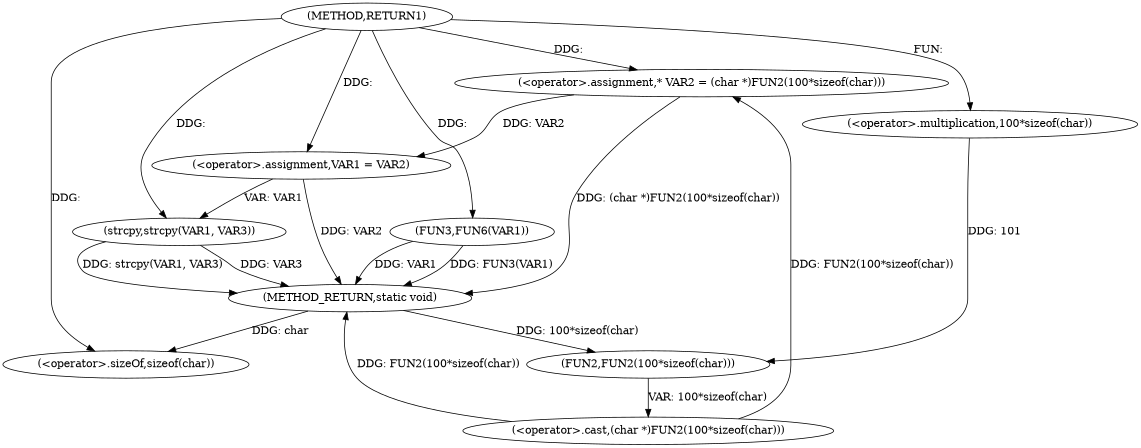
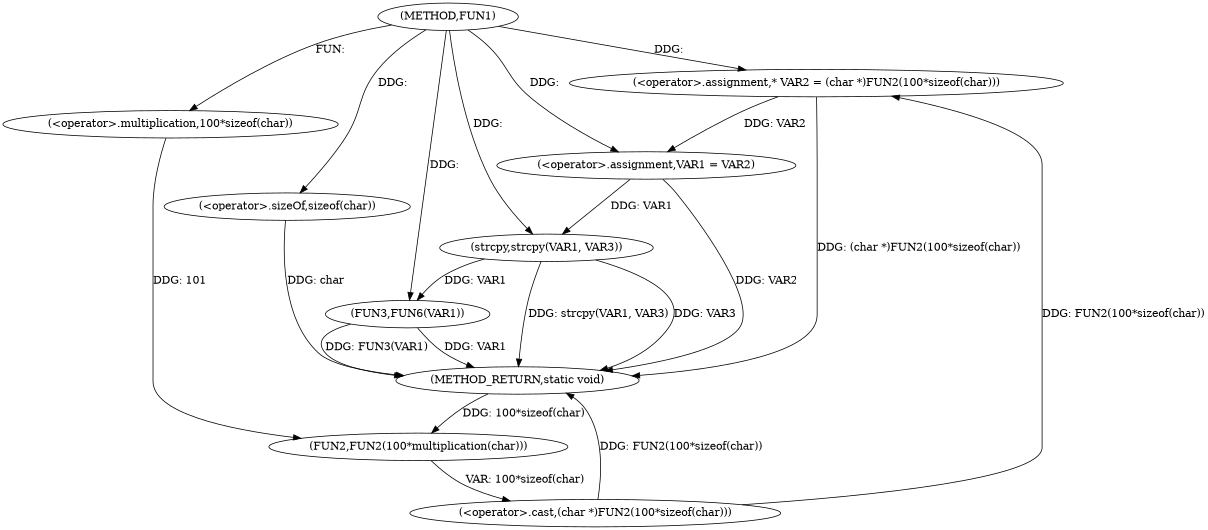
(367, 17) -> (448, 17)
(274, 199) -> (642, 207)
none -> (450, 272)
(242, 330) -> (301, 329)
(648, 364) -> (418, 447)
